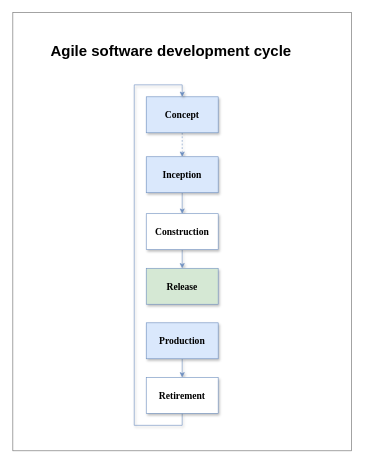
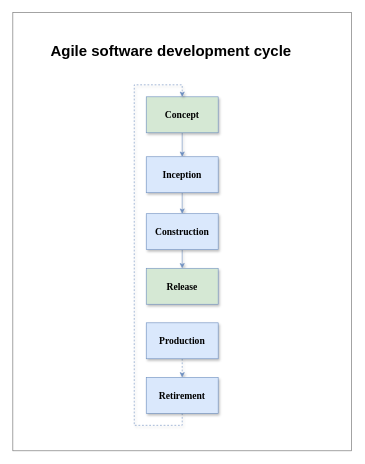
(182, 115) -> (182, 115)
(182, 142) -> (182, 142)
(182, 232) -> (182, 232)
(134, 257) -> (134, 257)
(182, 366) -> (182, 366)
(182, 396) -> (182, 396)
